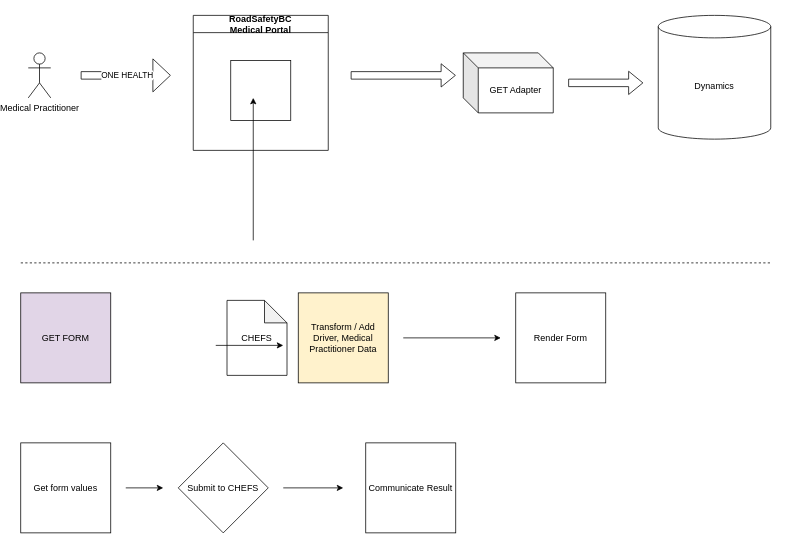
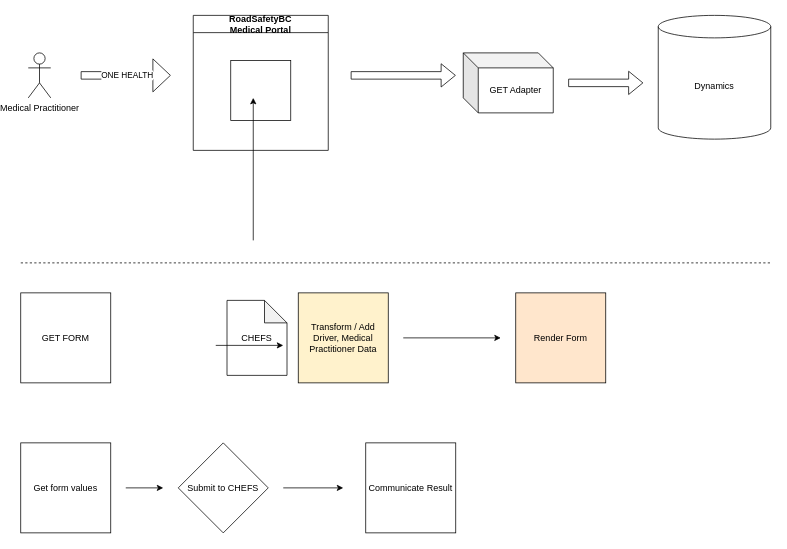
(66, 338) -> (66, 338)
(561, 338) -> (561, 338)
